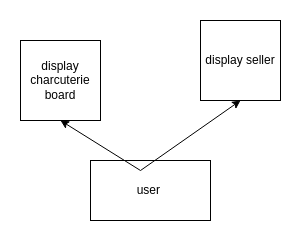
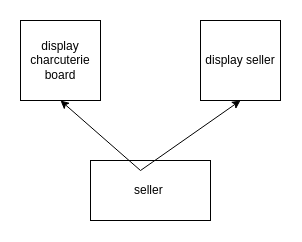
(61, 81) -> (61, 61)
(151, 191) -> (151, 191)
